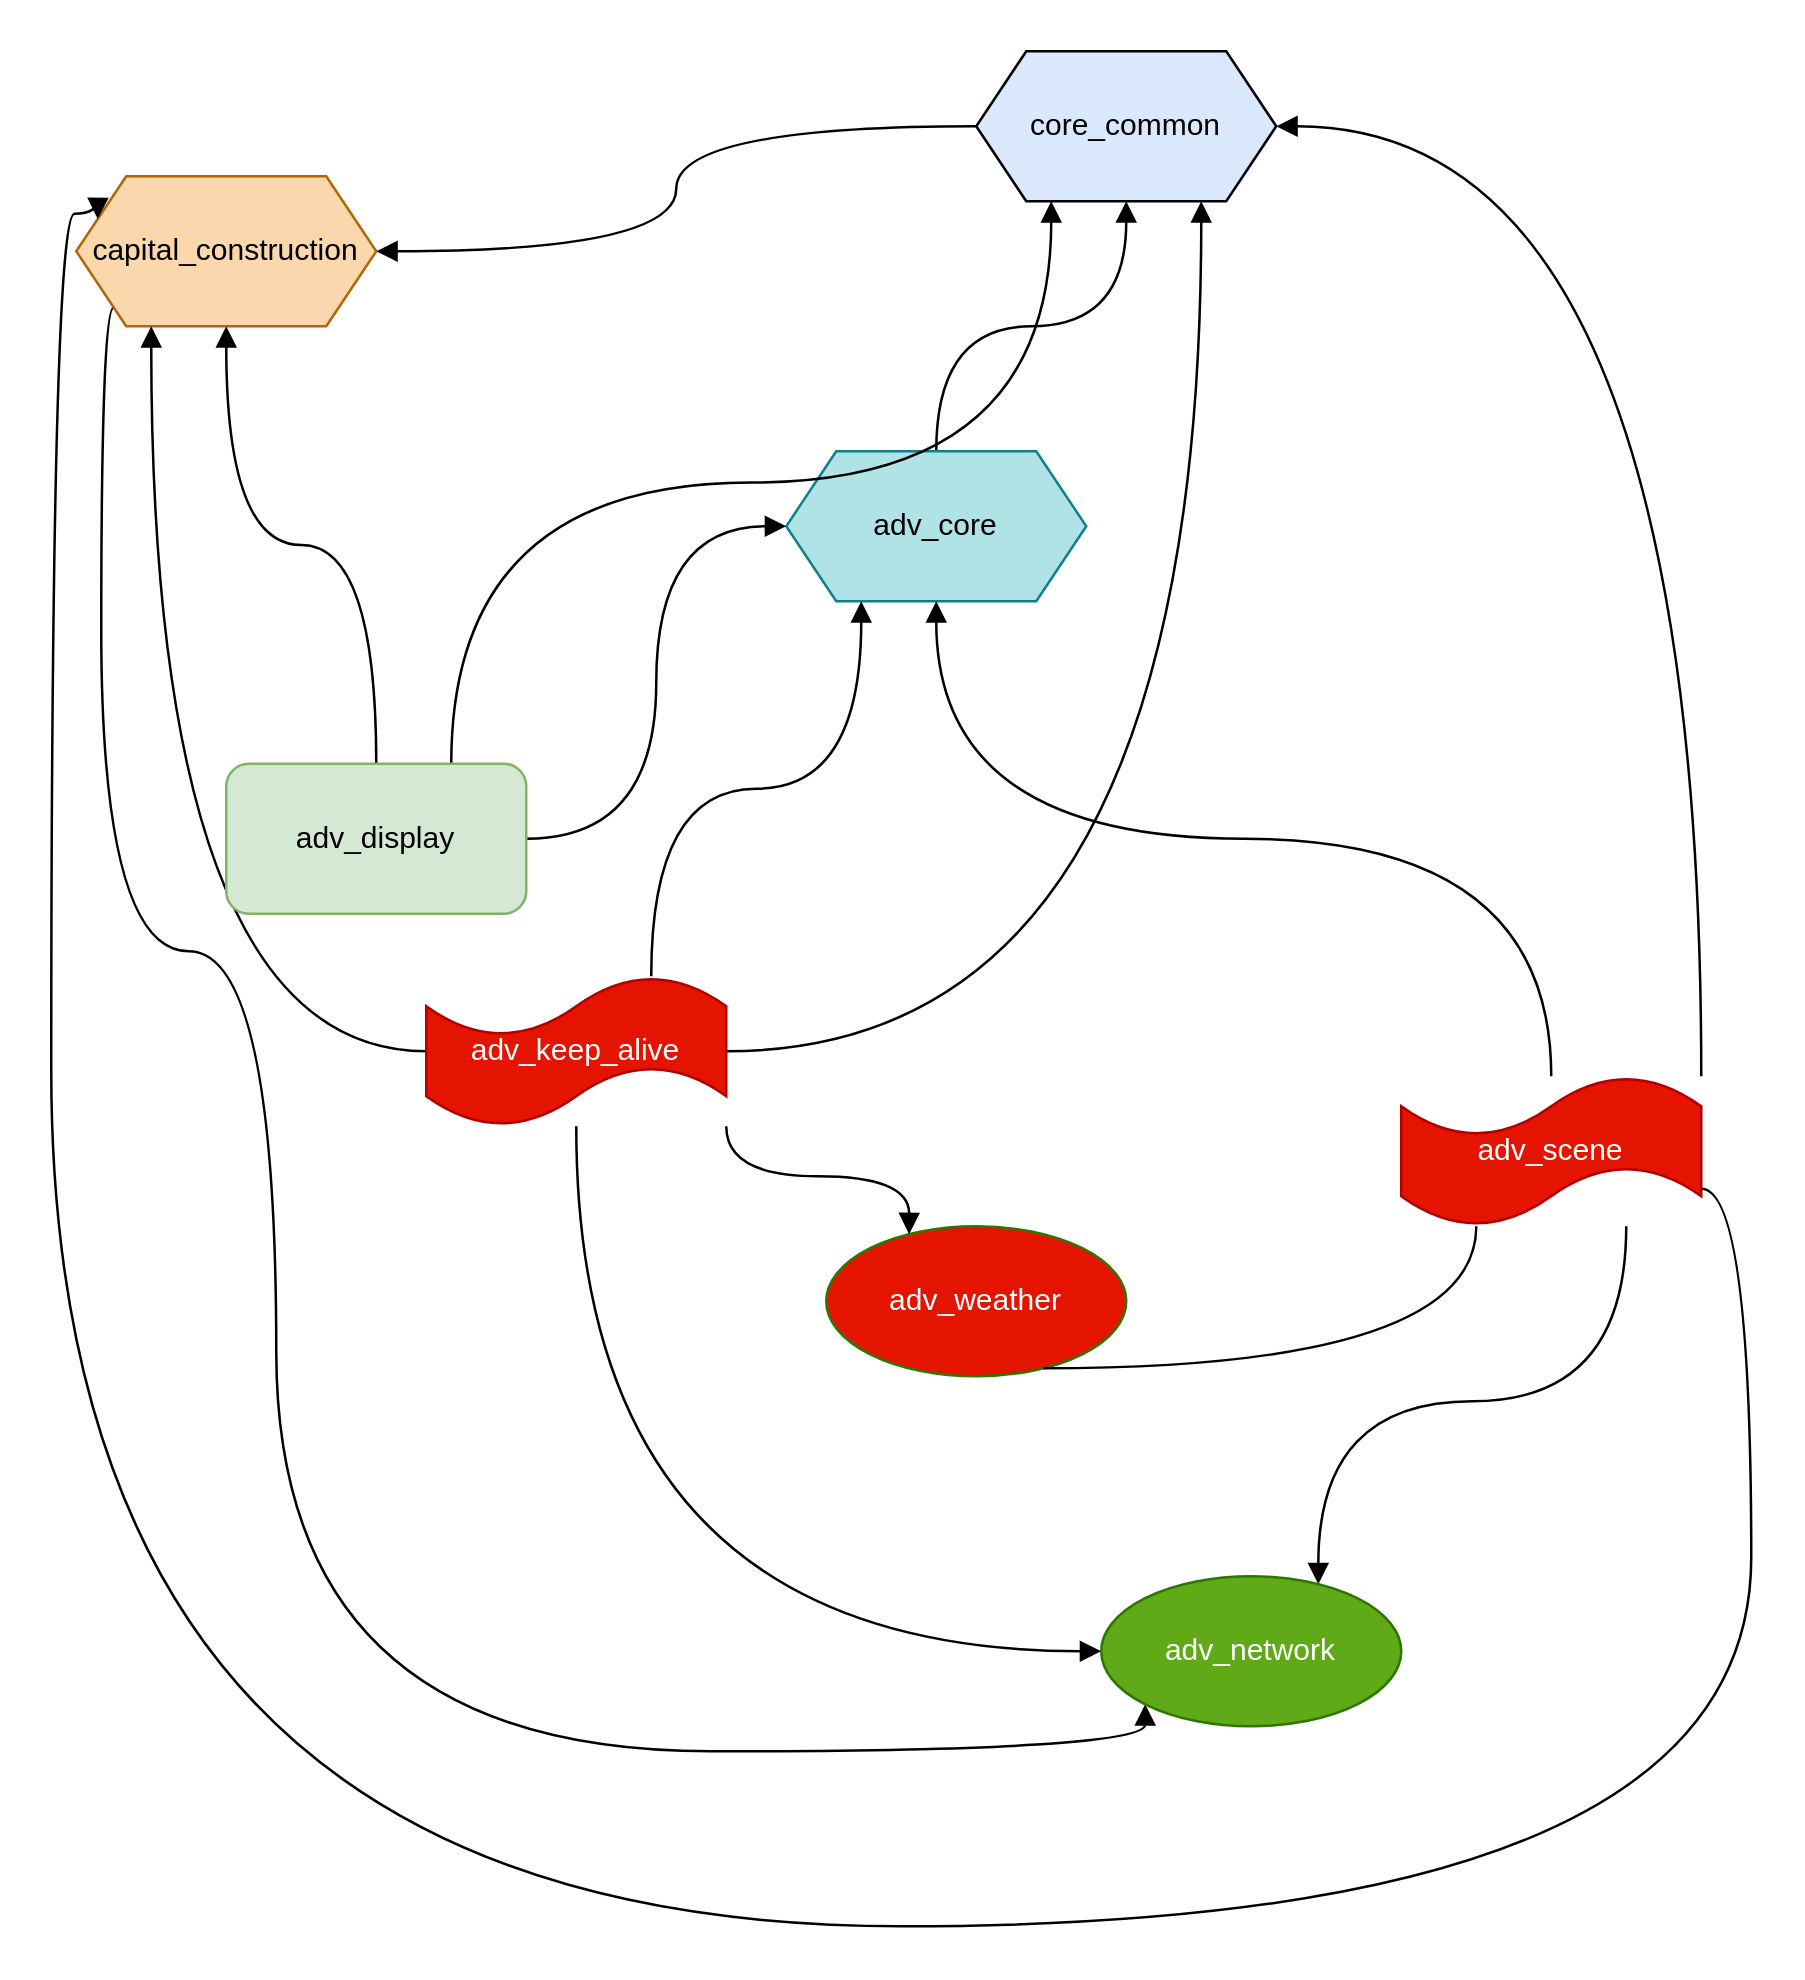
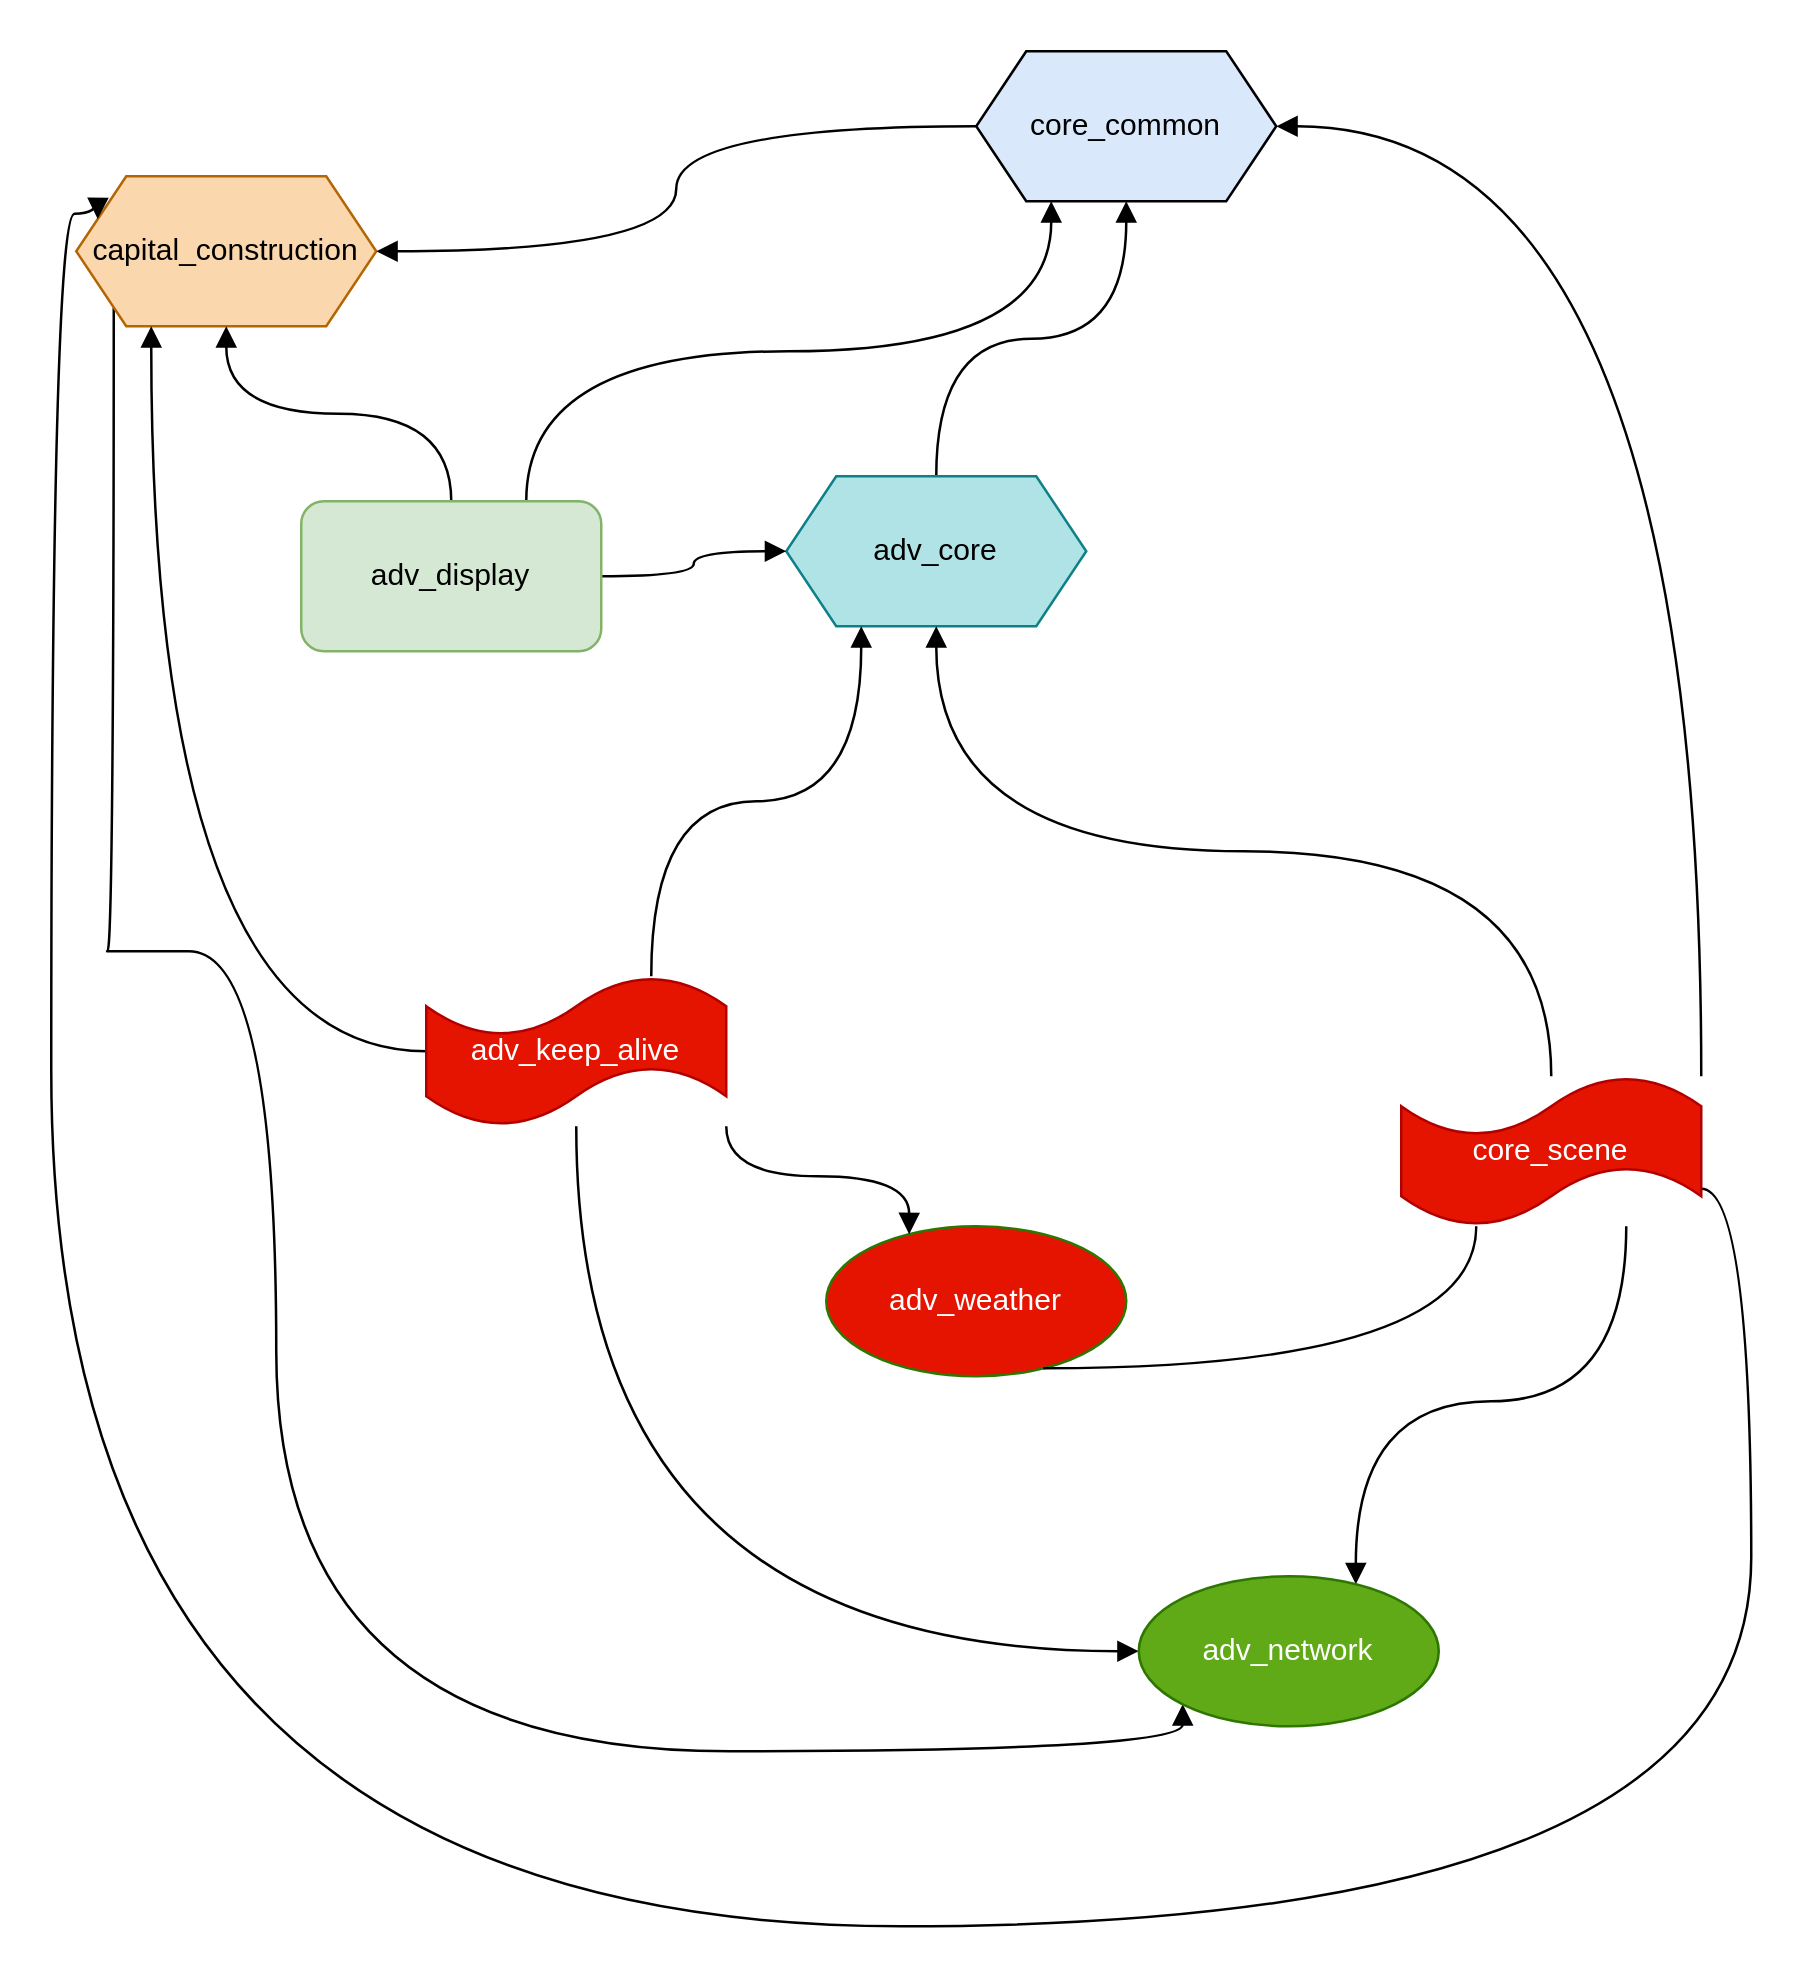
(1181, 525) -> none
(936, 526) -> (936, 551)
(376, 839) -> (451, 576)
(1551, 1151) -> (1551, 1151)
(1251, 1651) -> (1289, 1651)
